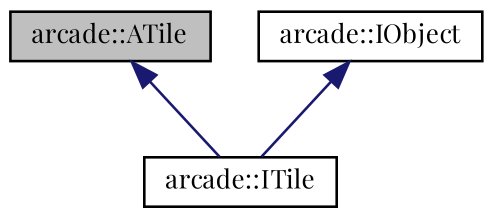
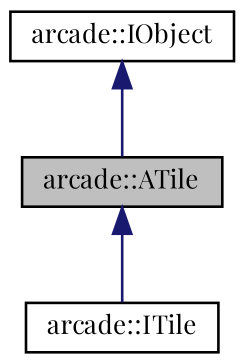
(296, 119) -> (122, 123)
